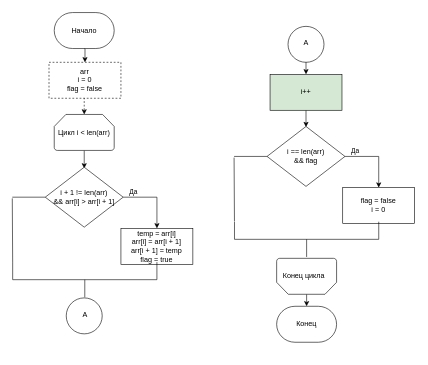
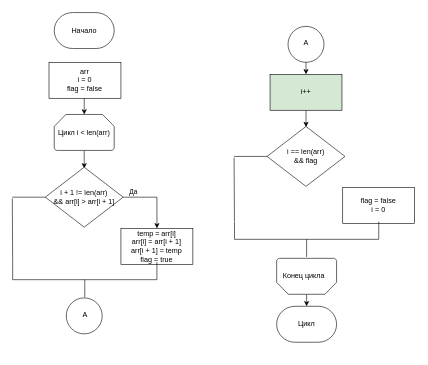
(85, 56) -> none
(85, 80) -> (85, 80)
(84, 103) -> (84, 103)
(363, 156) -> none
(307, 324) -> (307, 324)
